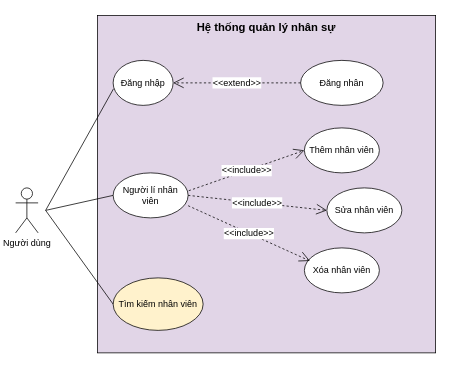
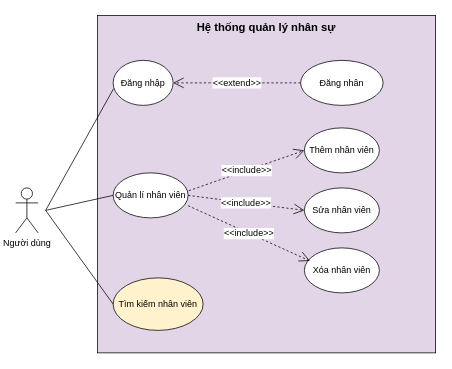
(150, 195) -> (150, 195)
(364, 210) -> (342, 210)
